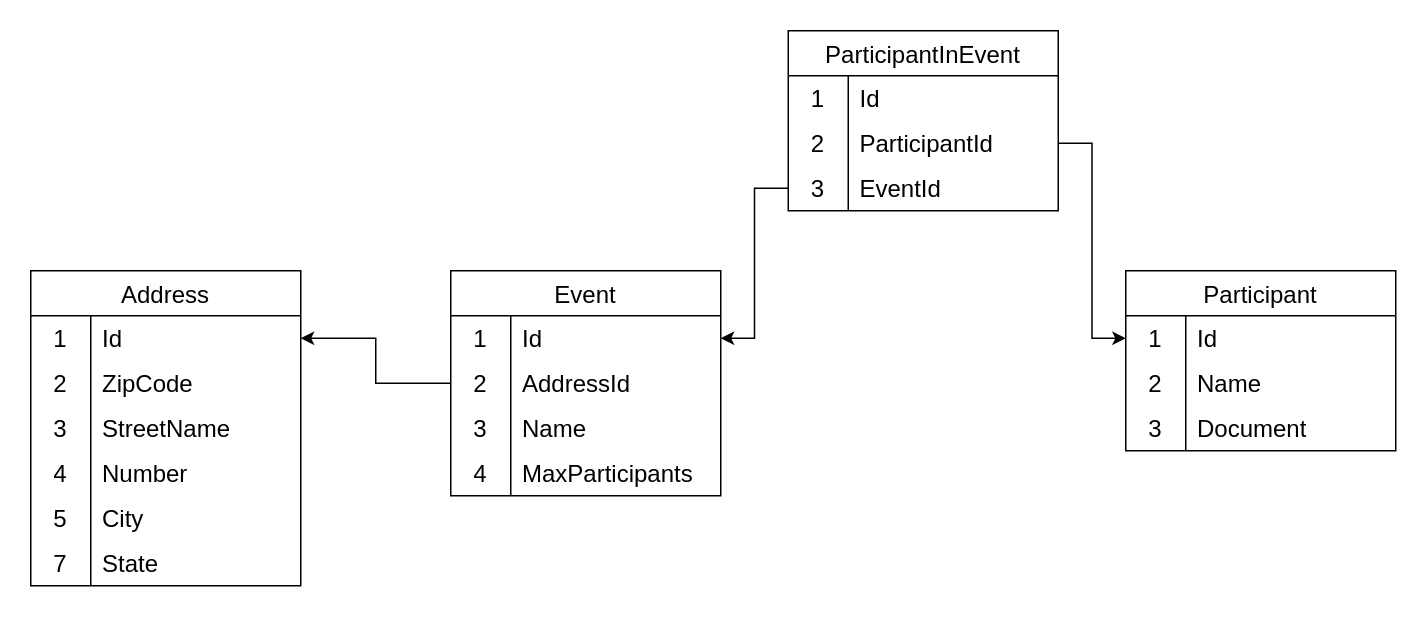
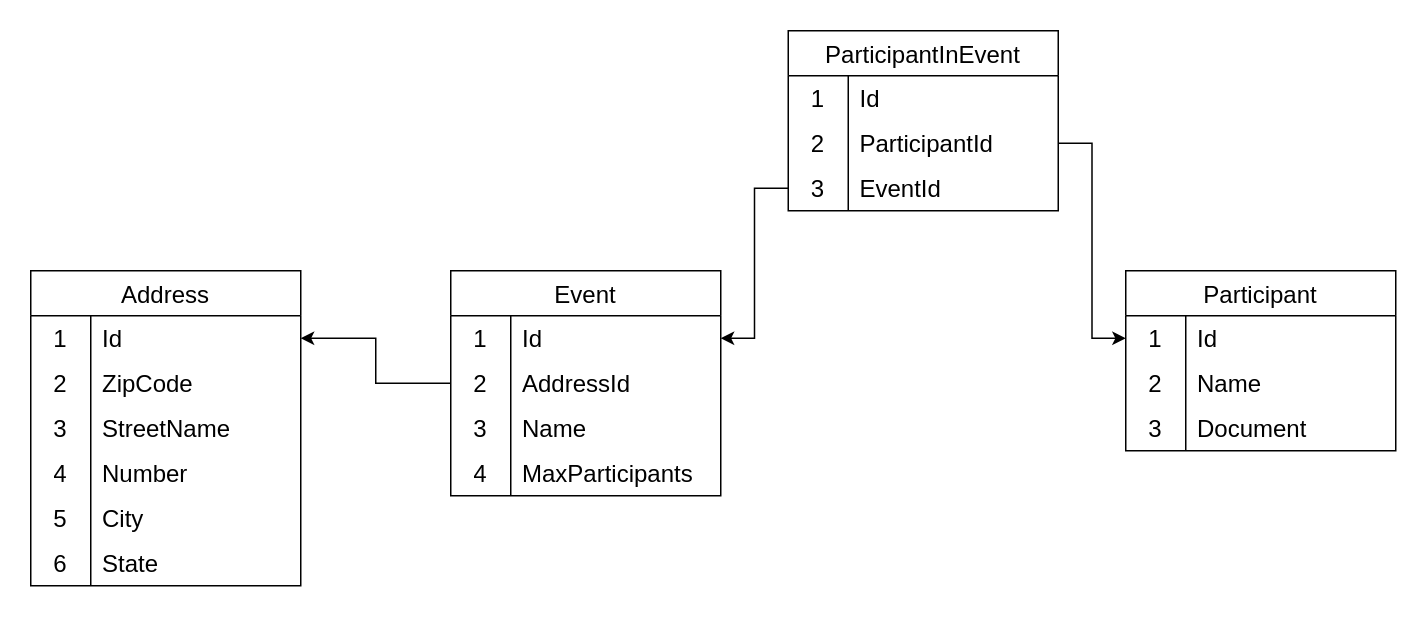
(61, 563) -> (61, 563)
